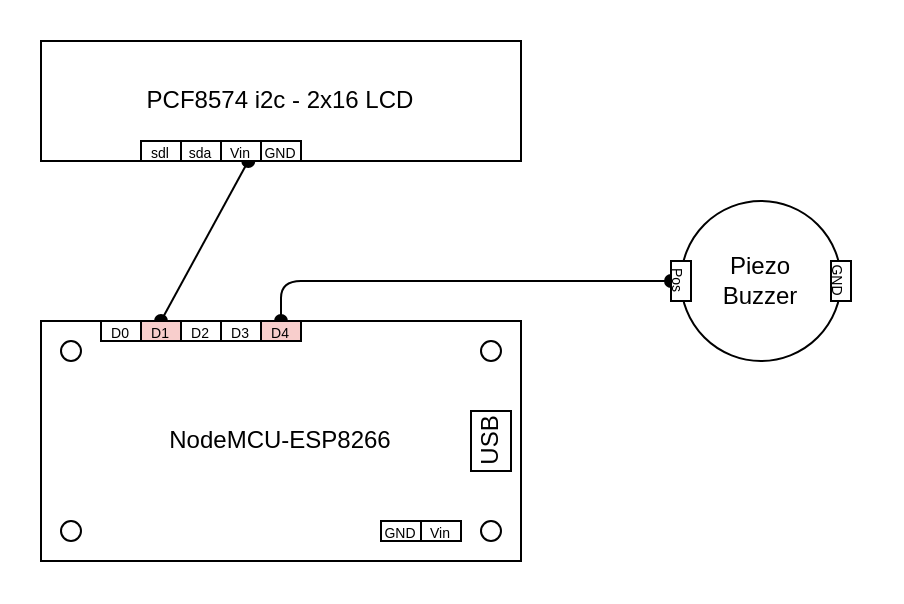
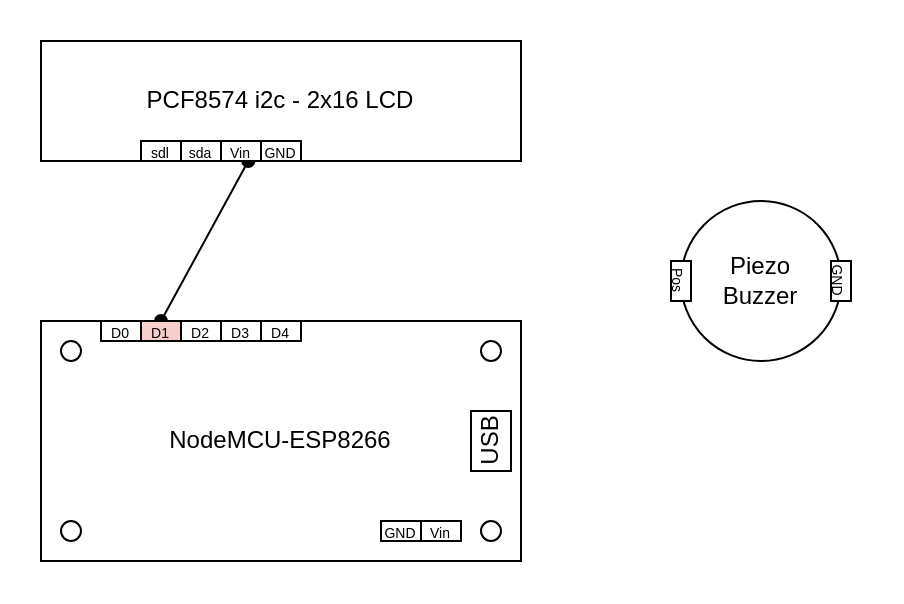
(462, 281) -> none
(281, 331) -> (281, 331)
